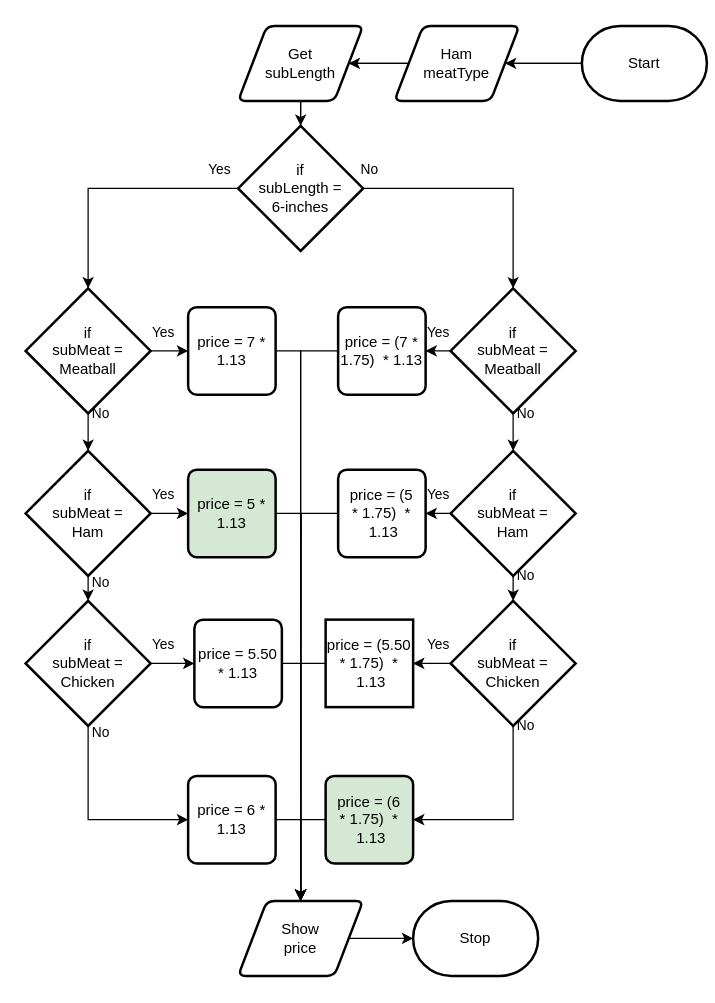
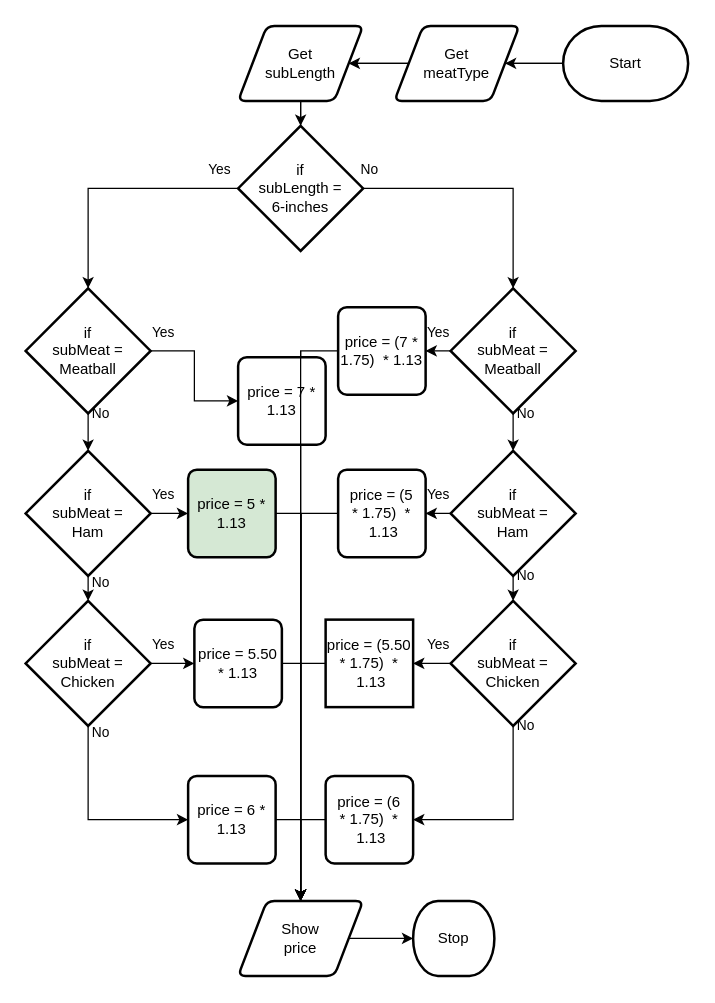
(457, 63) -> (457, 63)
(644, 63) -> (626, 63)
(232, 351) -> (282, 401)
(369, 819) -> (369, 819)
(476, 938) -> (454, 938)
